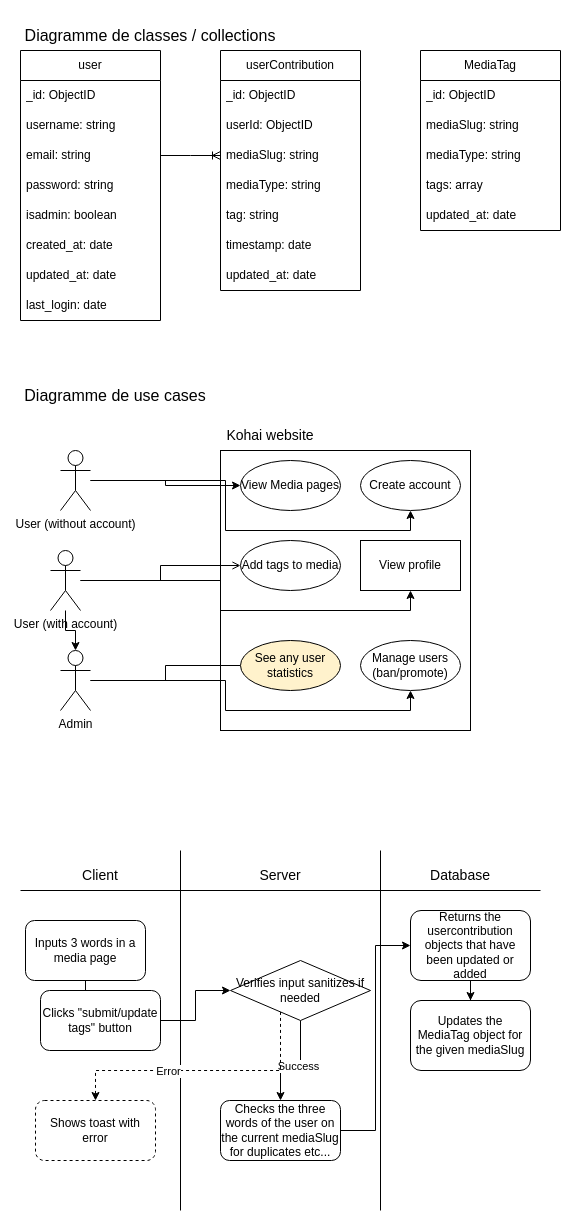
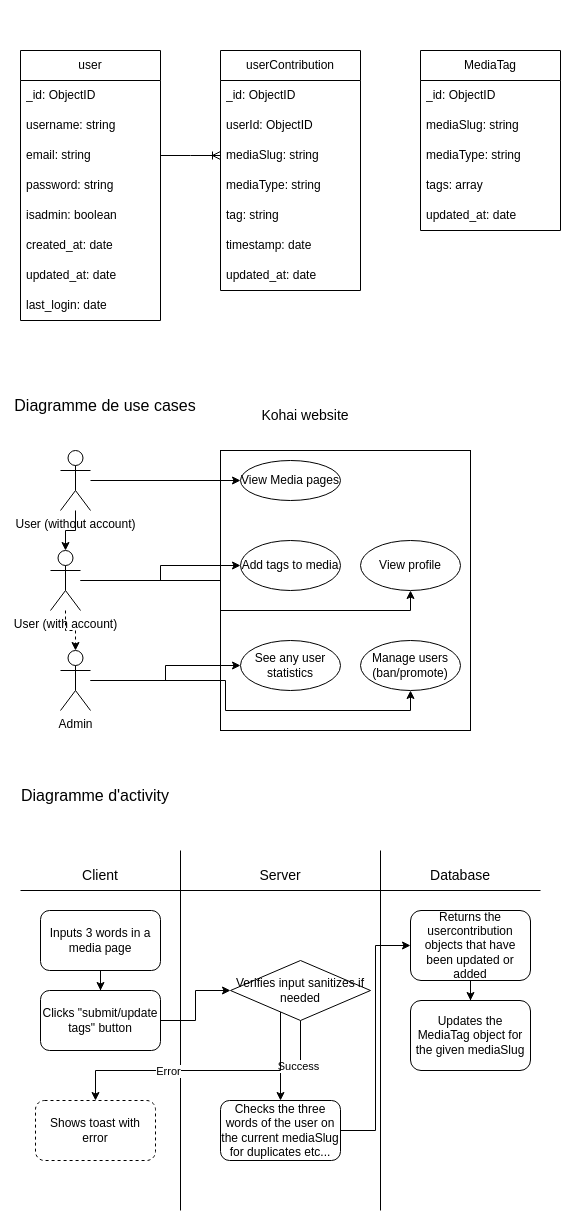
(151, 36) -> none
(116, 396) -> (106, 406)
(271, 436) -> (306, 416)
(291, 486) -> (291, 481)
(411, 486) -> none
none -> (75, 531)
(300, 531) -> none
(233, 566) -> (232, 566)
(411, 566) -> (411, 566)
(68, 631) -> (68, 631)
(234, 666) -> (232, 666)
(291, 666) -> (291, 666)
none -> (96, 796)
(86, 951) -> (101, 941)
(231, 1071) -> (231, 1071)
